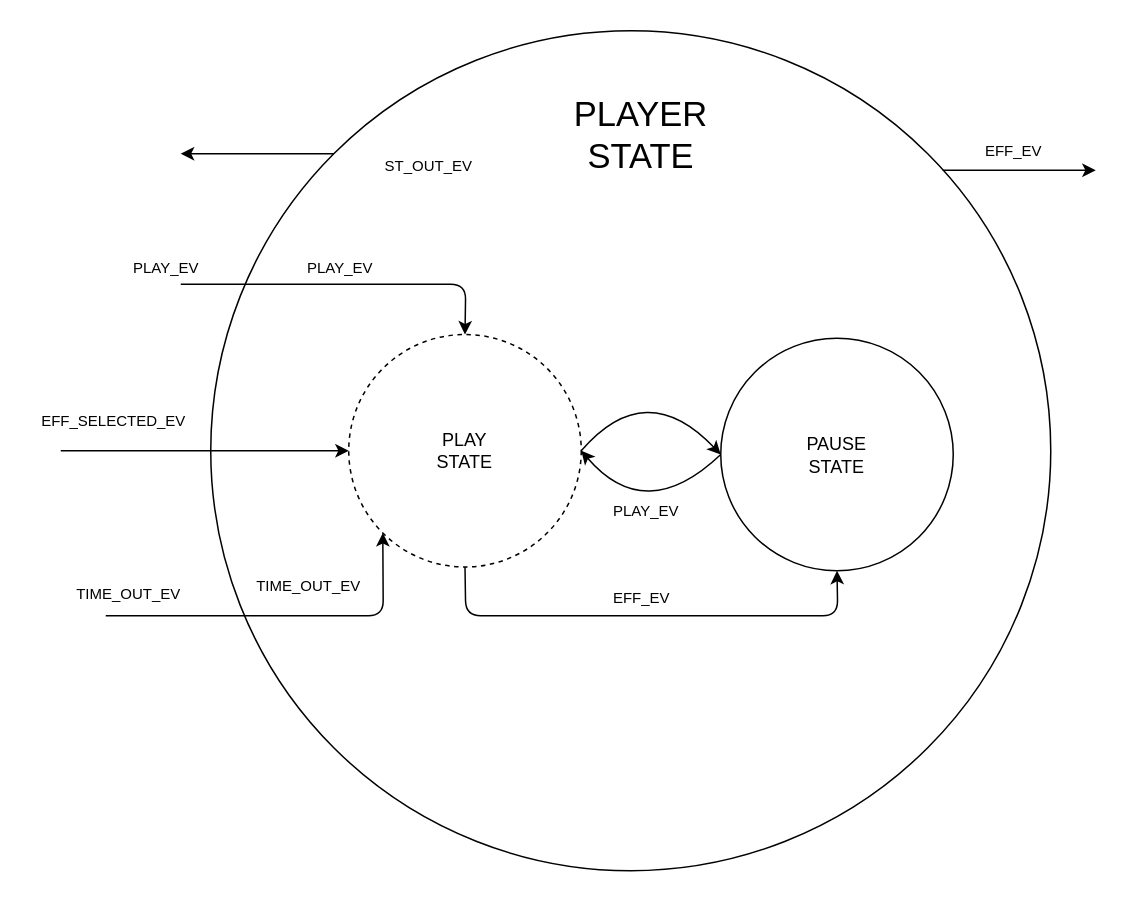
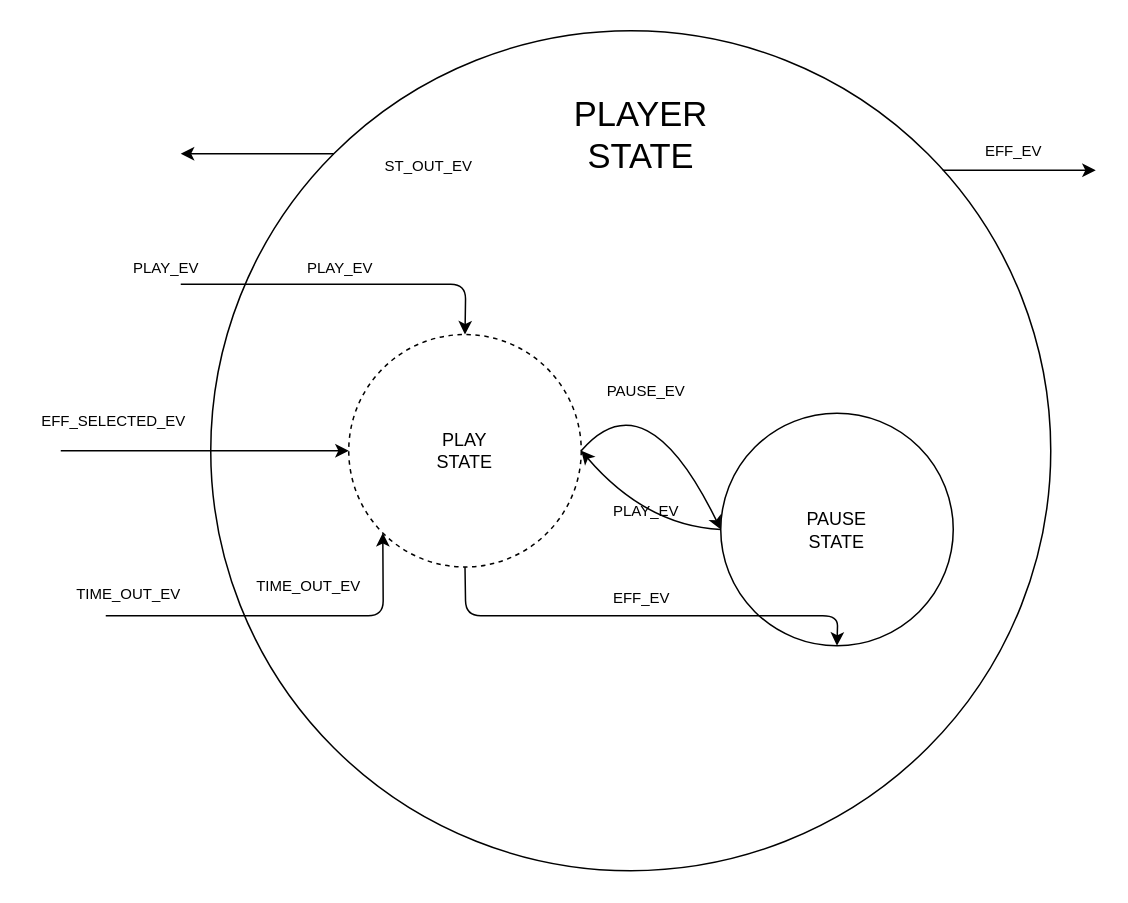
none -> (646, 391)
(837, 455) -> (837, 530)
